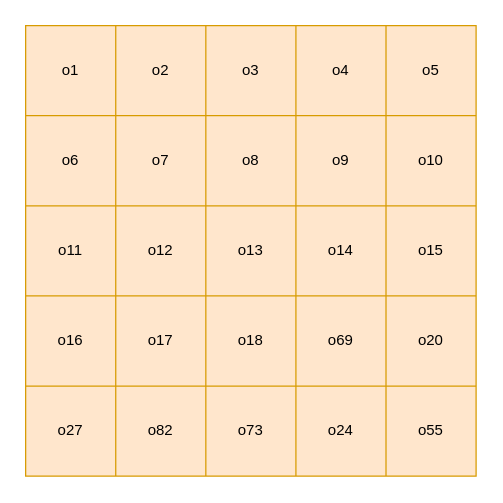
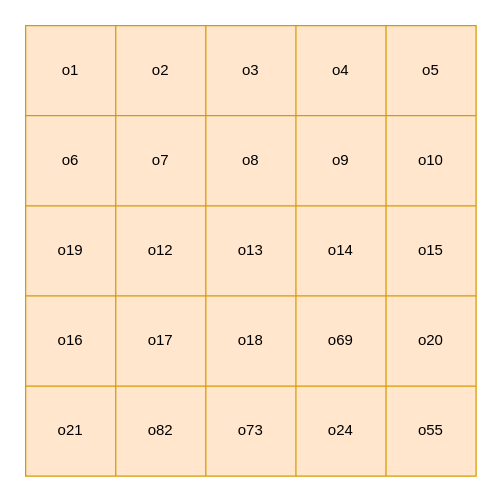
(71, 251) -> (71, 251)
(71, 431) -> (71, 431)
